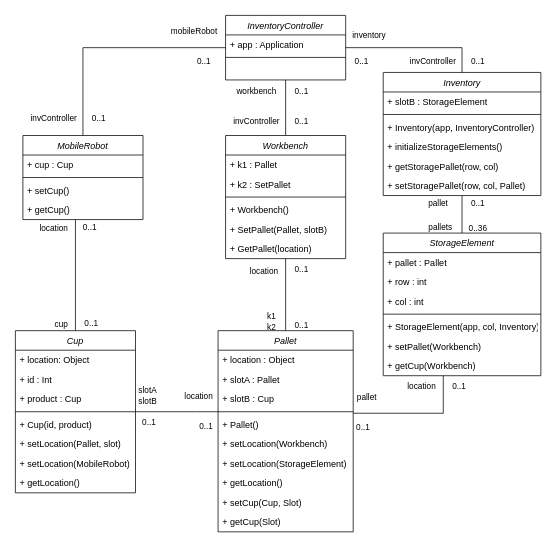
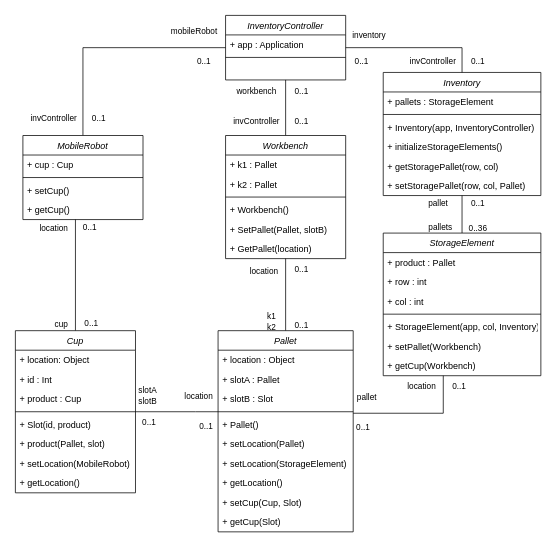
(440, 102) -> (444, 102)
(263, 185) -> (255, 185)
(420, 263) -> (425, 263)
(249, 399) -> (250, 399)
(60, 425) -> (62, 425)
(79, 444) -> (70, 444)
(280, 444) -> (270, 444)
